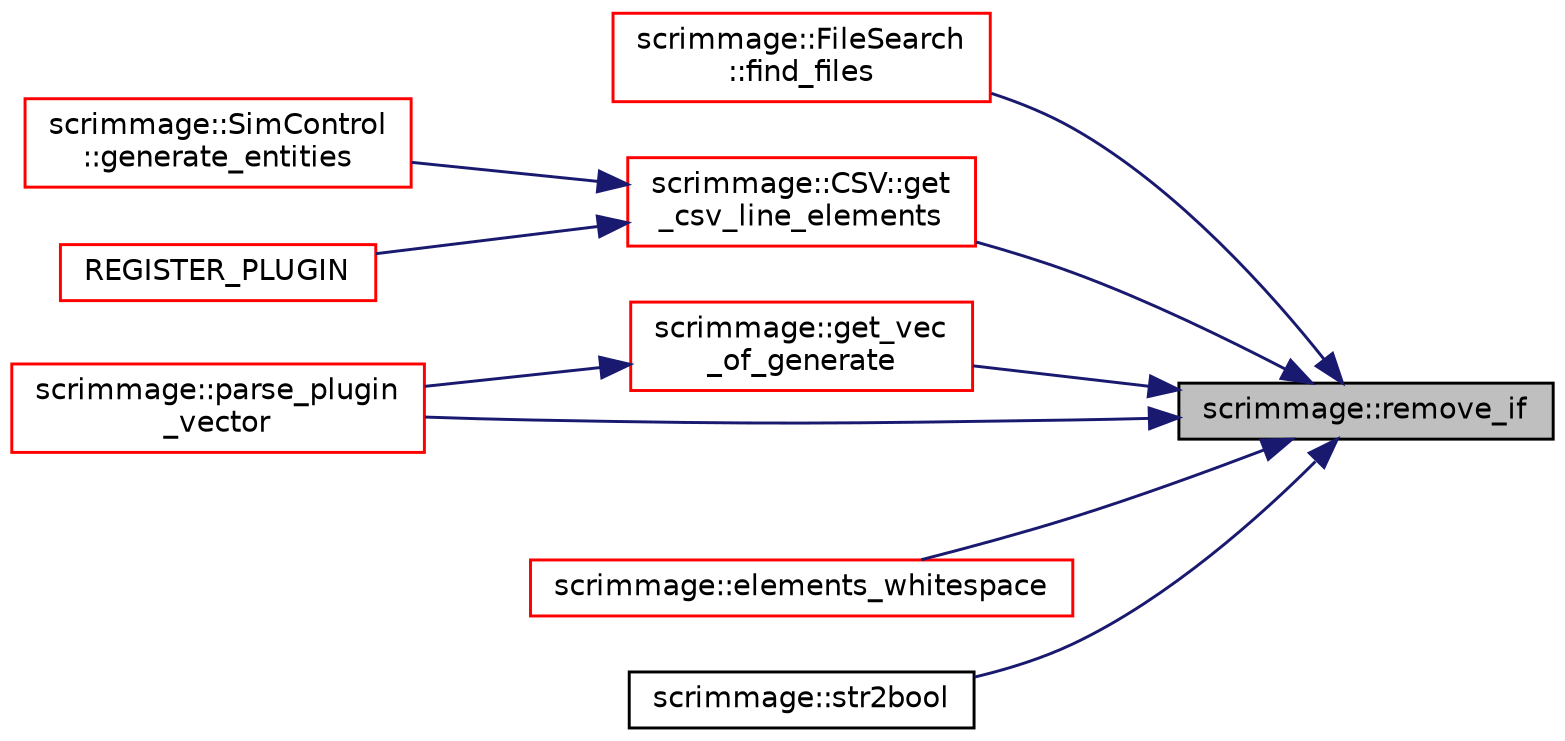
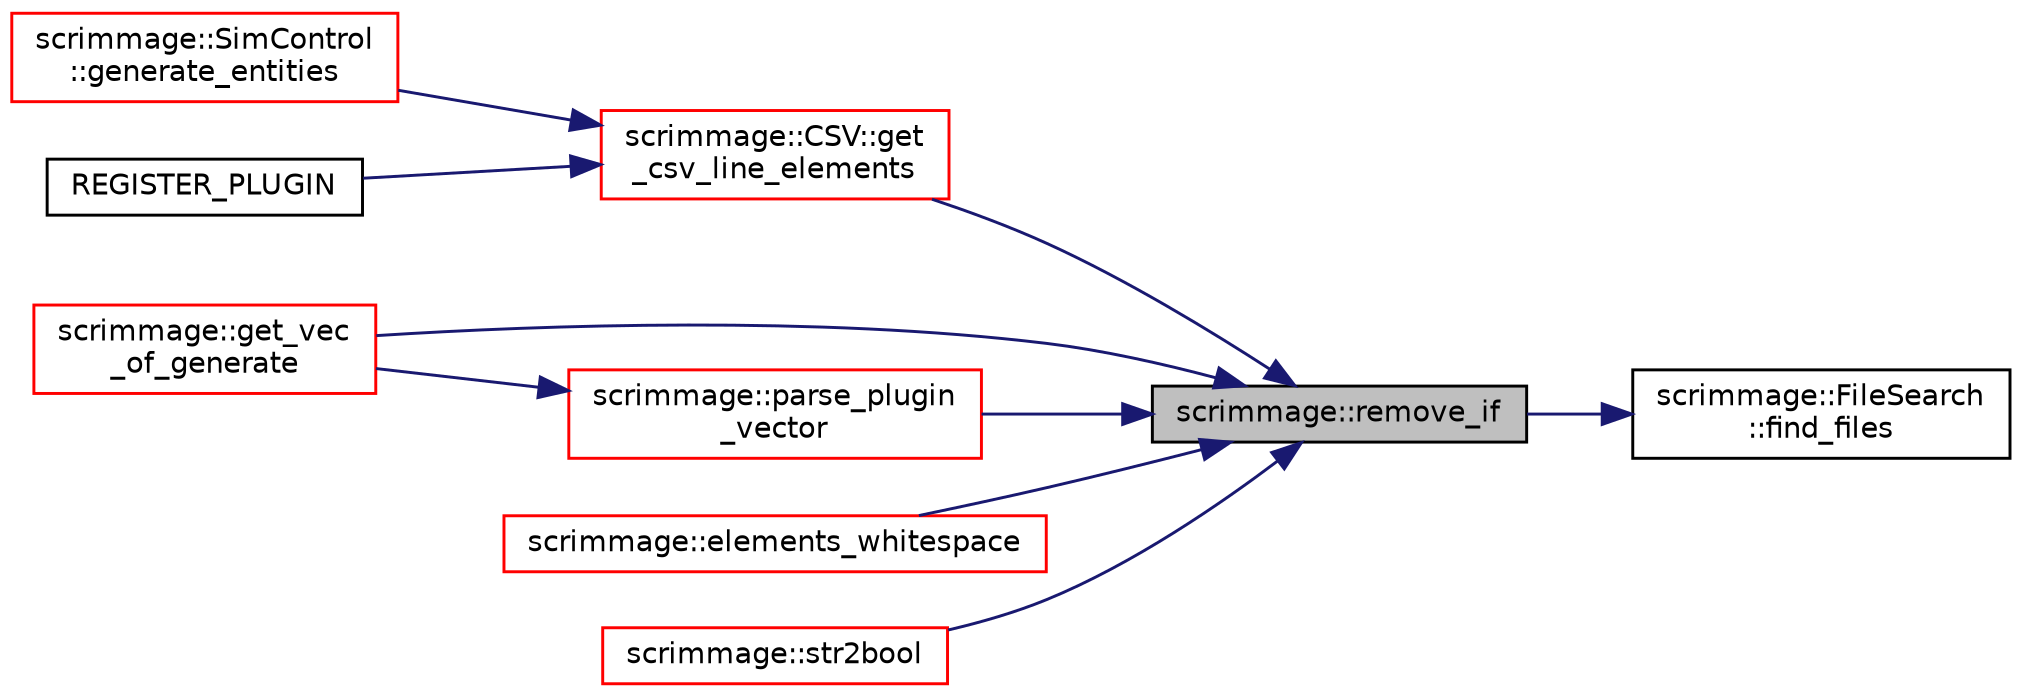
(802, 57) -> (1821, 414)
(1176, 203) -> (1564, 414)
(218, 273) -> (205, 187)
(512, 377) -> (457, 378)
(802, 700) -> (775, 656)
